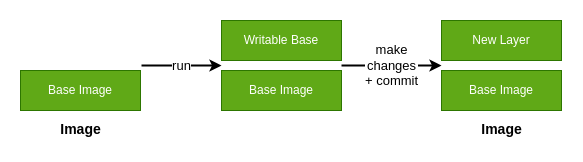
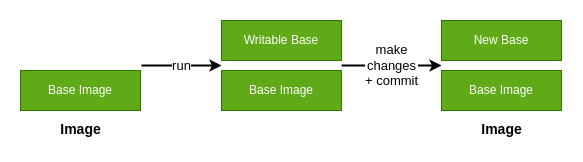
(502, 41) -> (502, 41)
